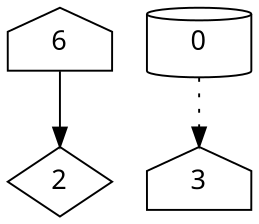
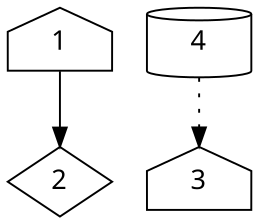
(60, 43) -> (60, 43)
(199, 43) -> (199, 43)
